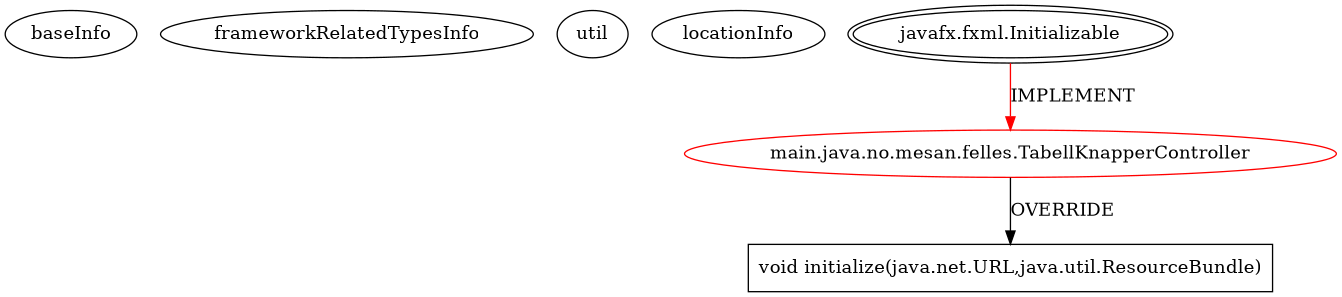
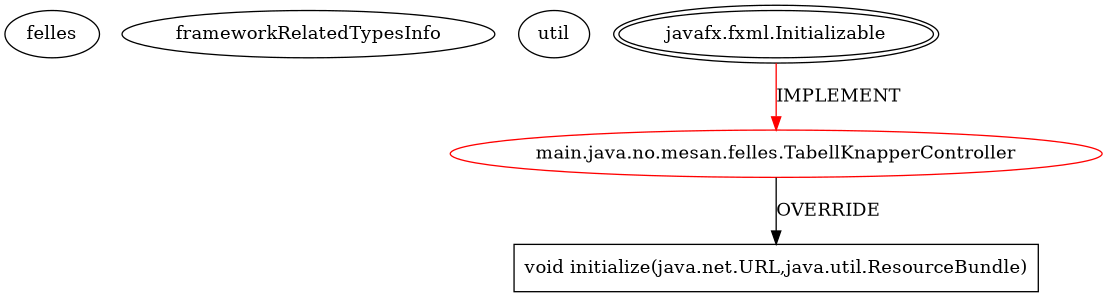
(71, 34) -> (52, 34)
(738, 34) -> none
